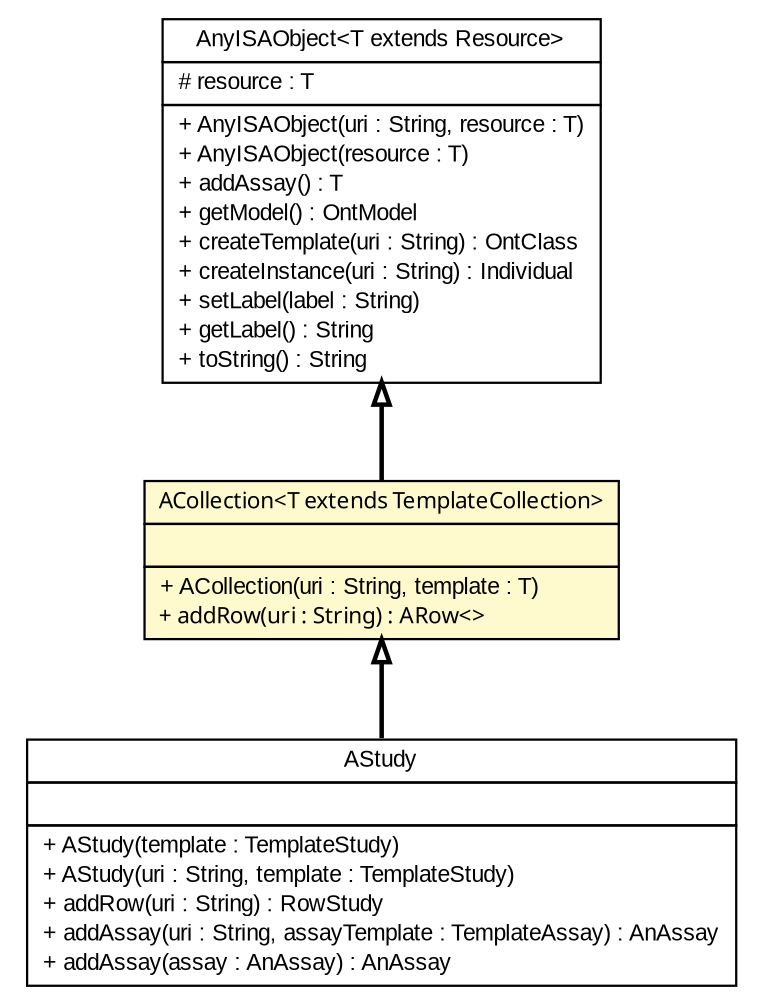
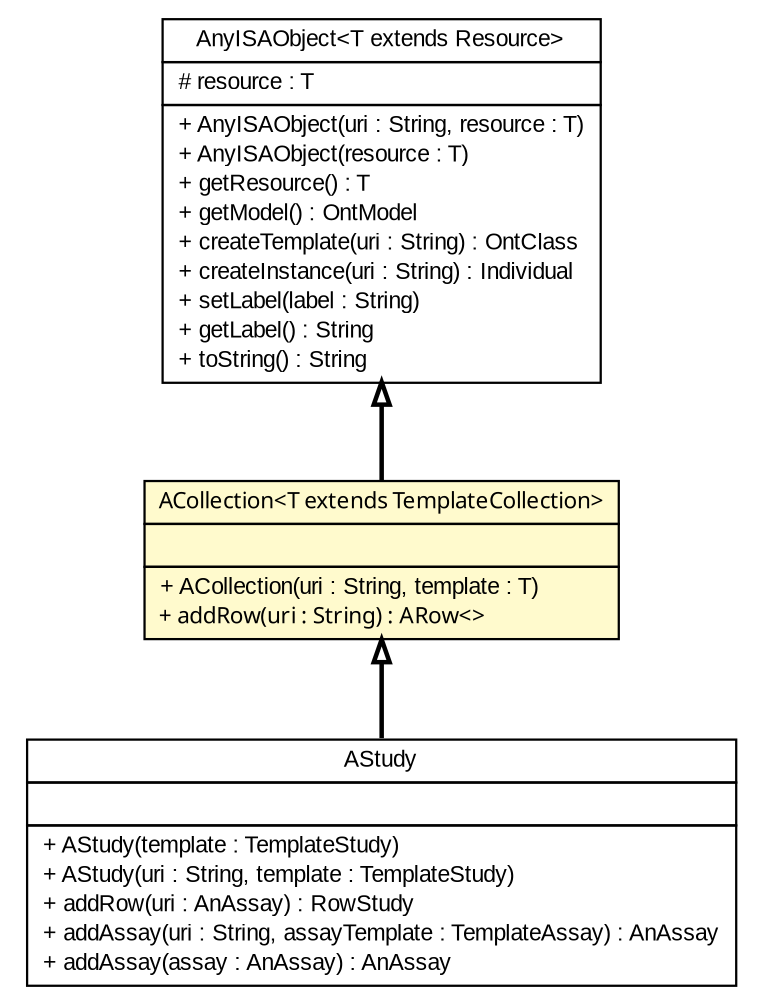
(261, 184) -> (274, 184)
(213, 904) -> (229, 904)
